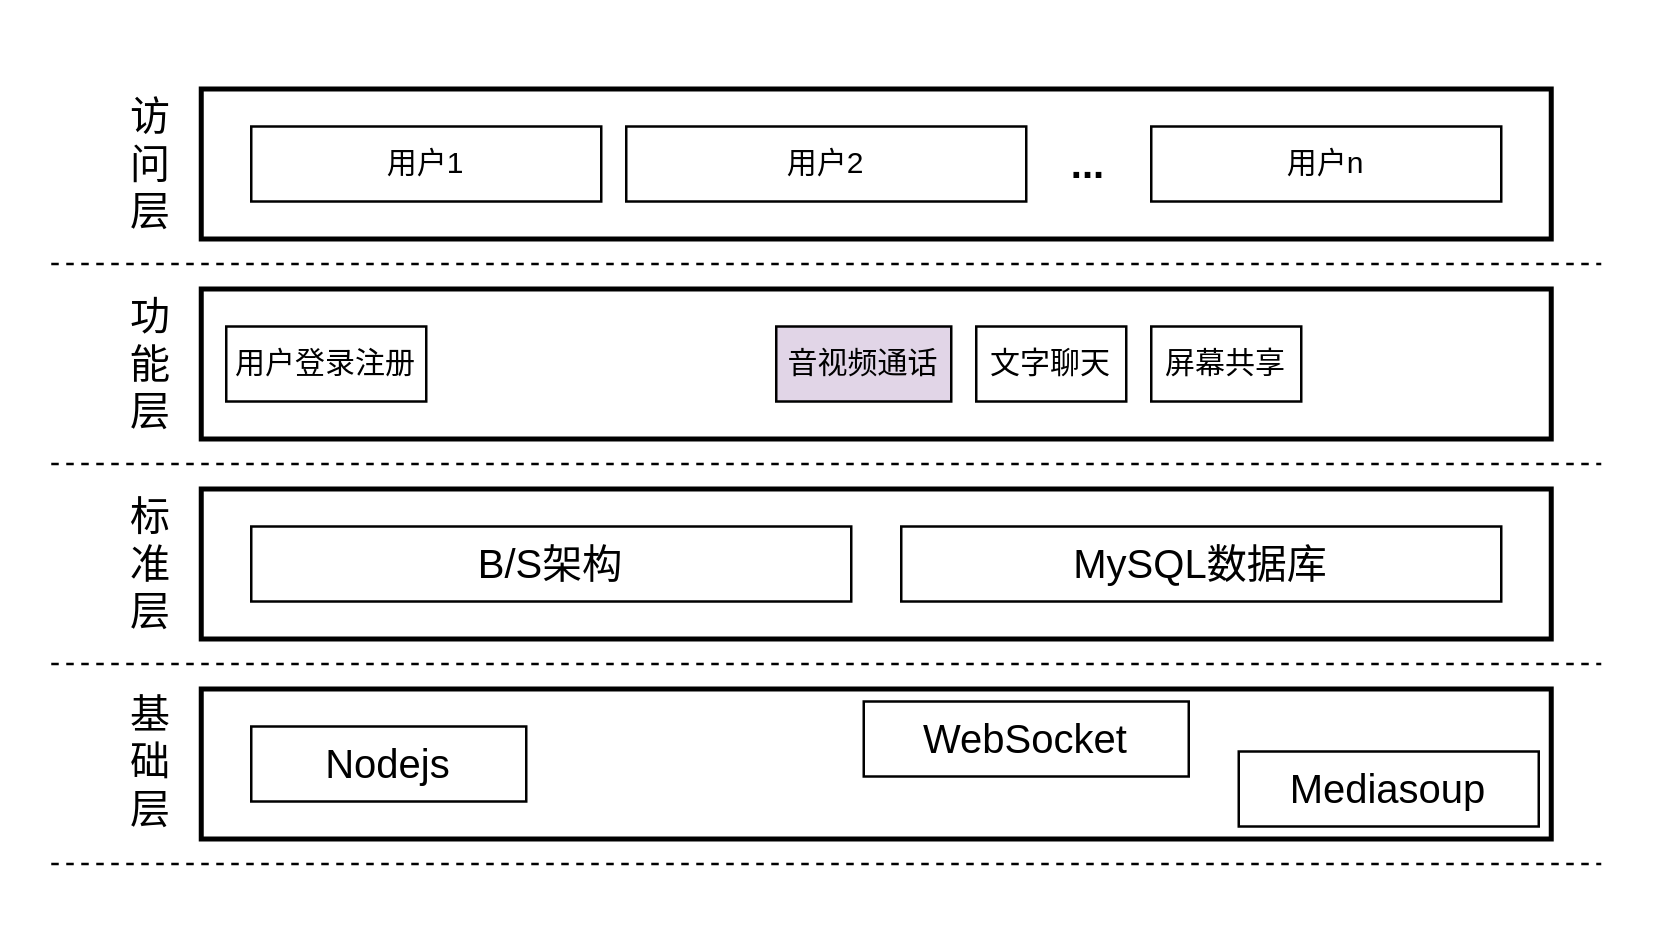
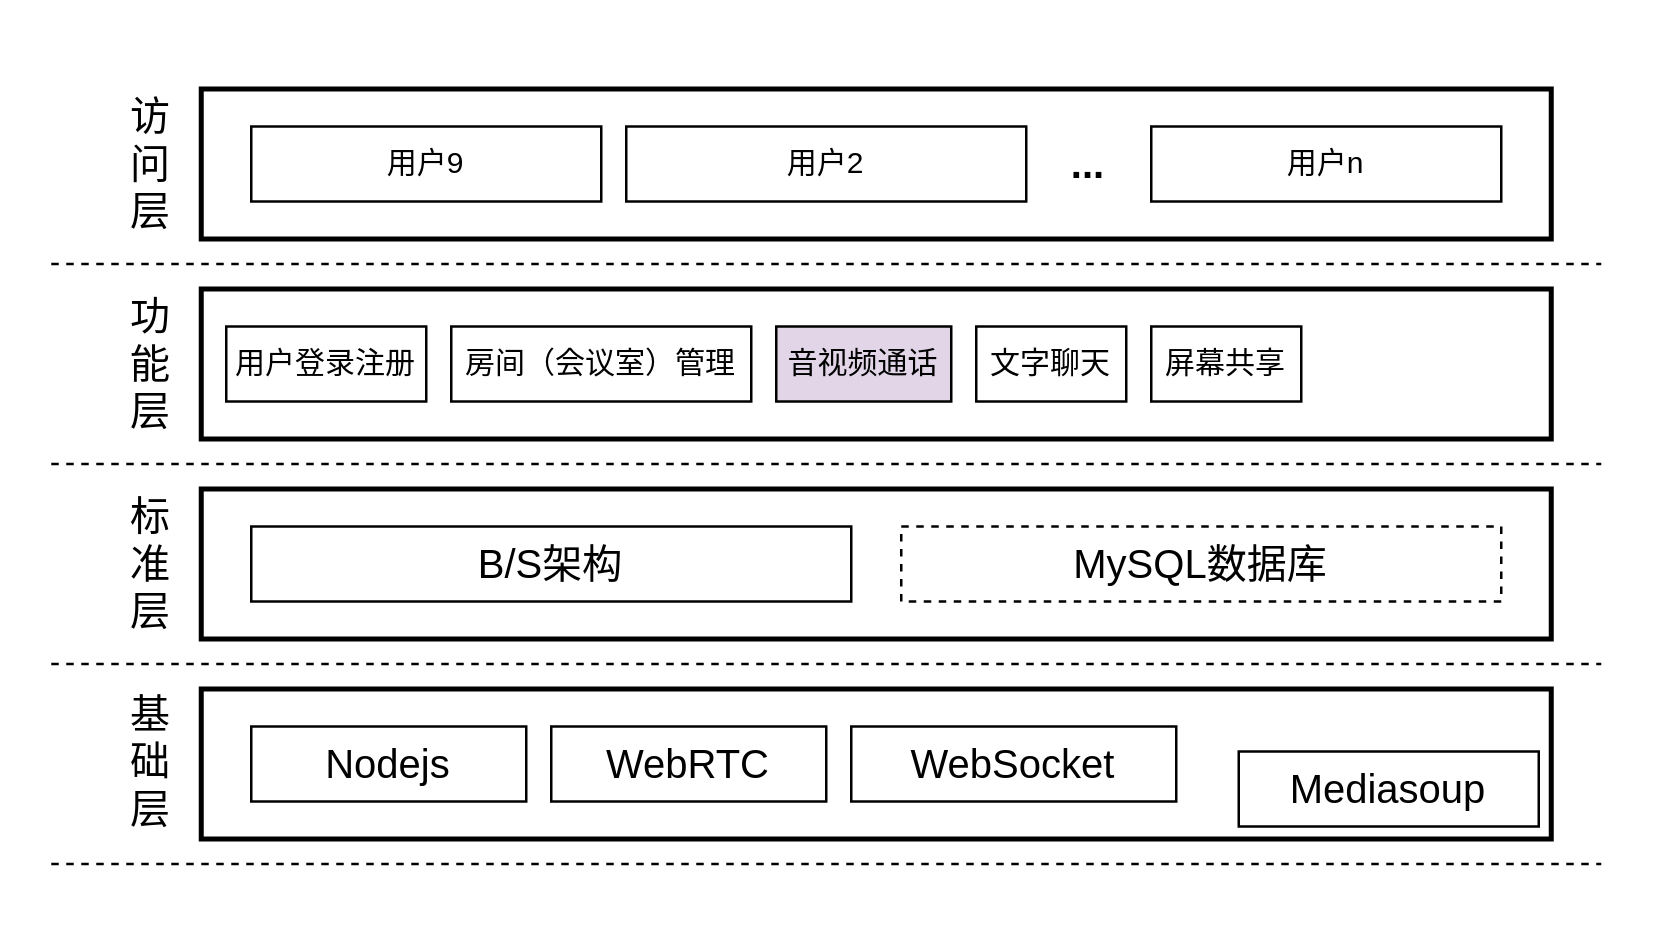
(426, 164) -> (426, 164)
none -> (601, 364)
(1201, 564) -> (1201, 564)
(1026, 739) -> (1014, 764)
none -> (689, 764)
